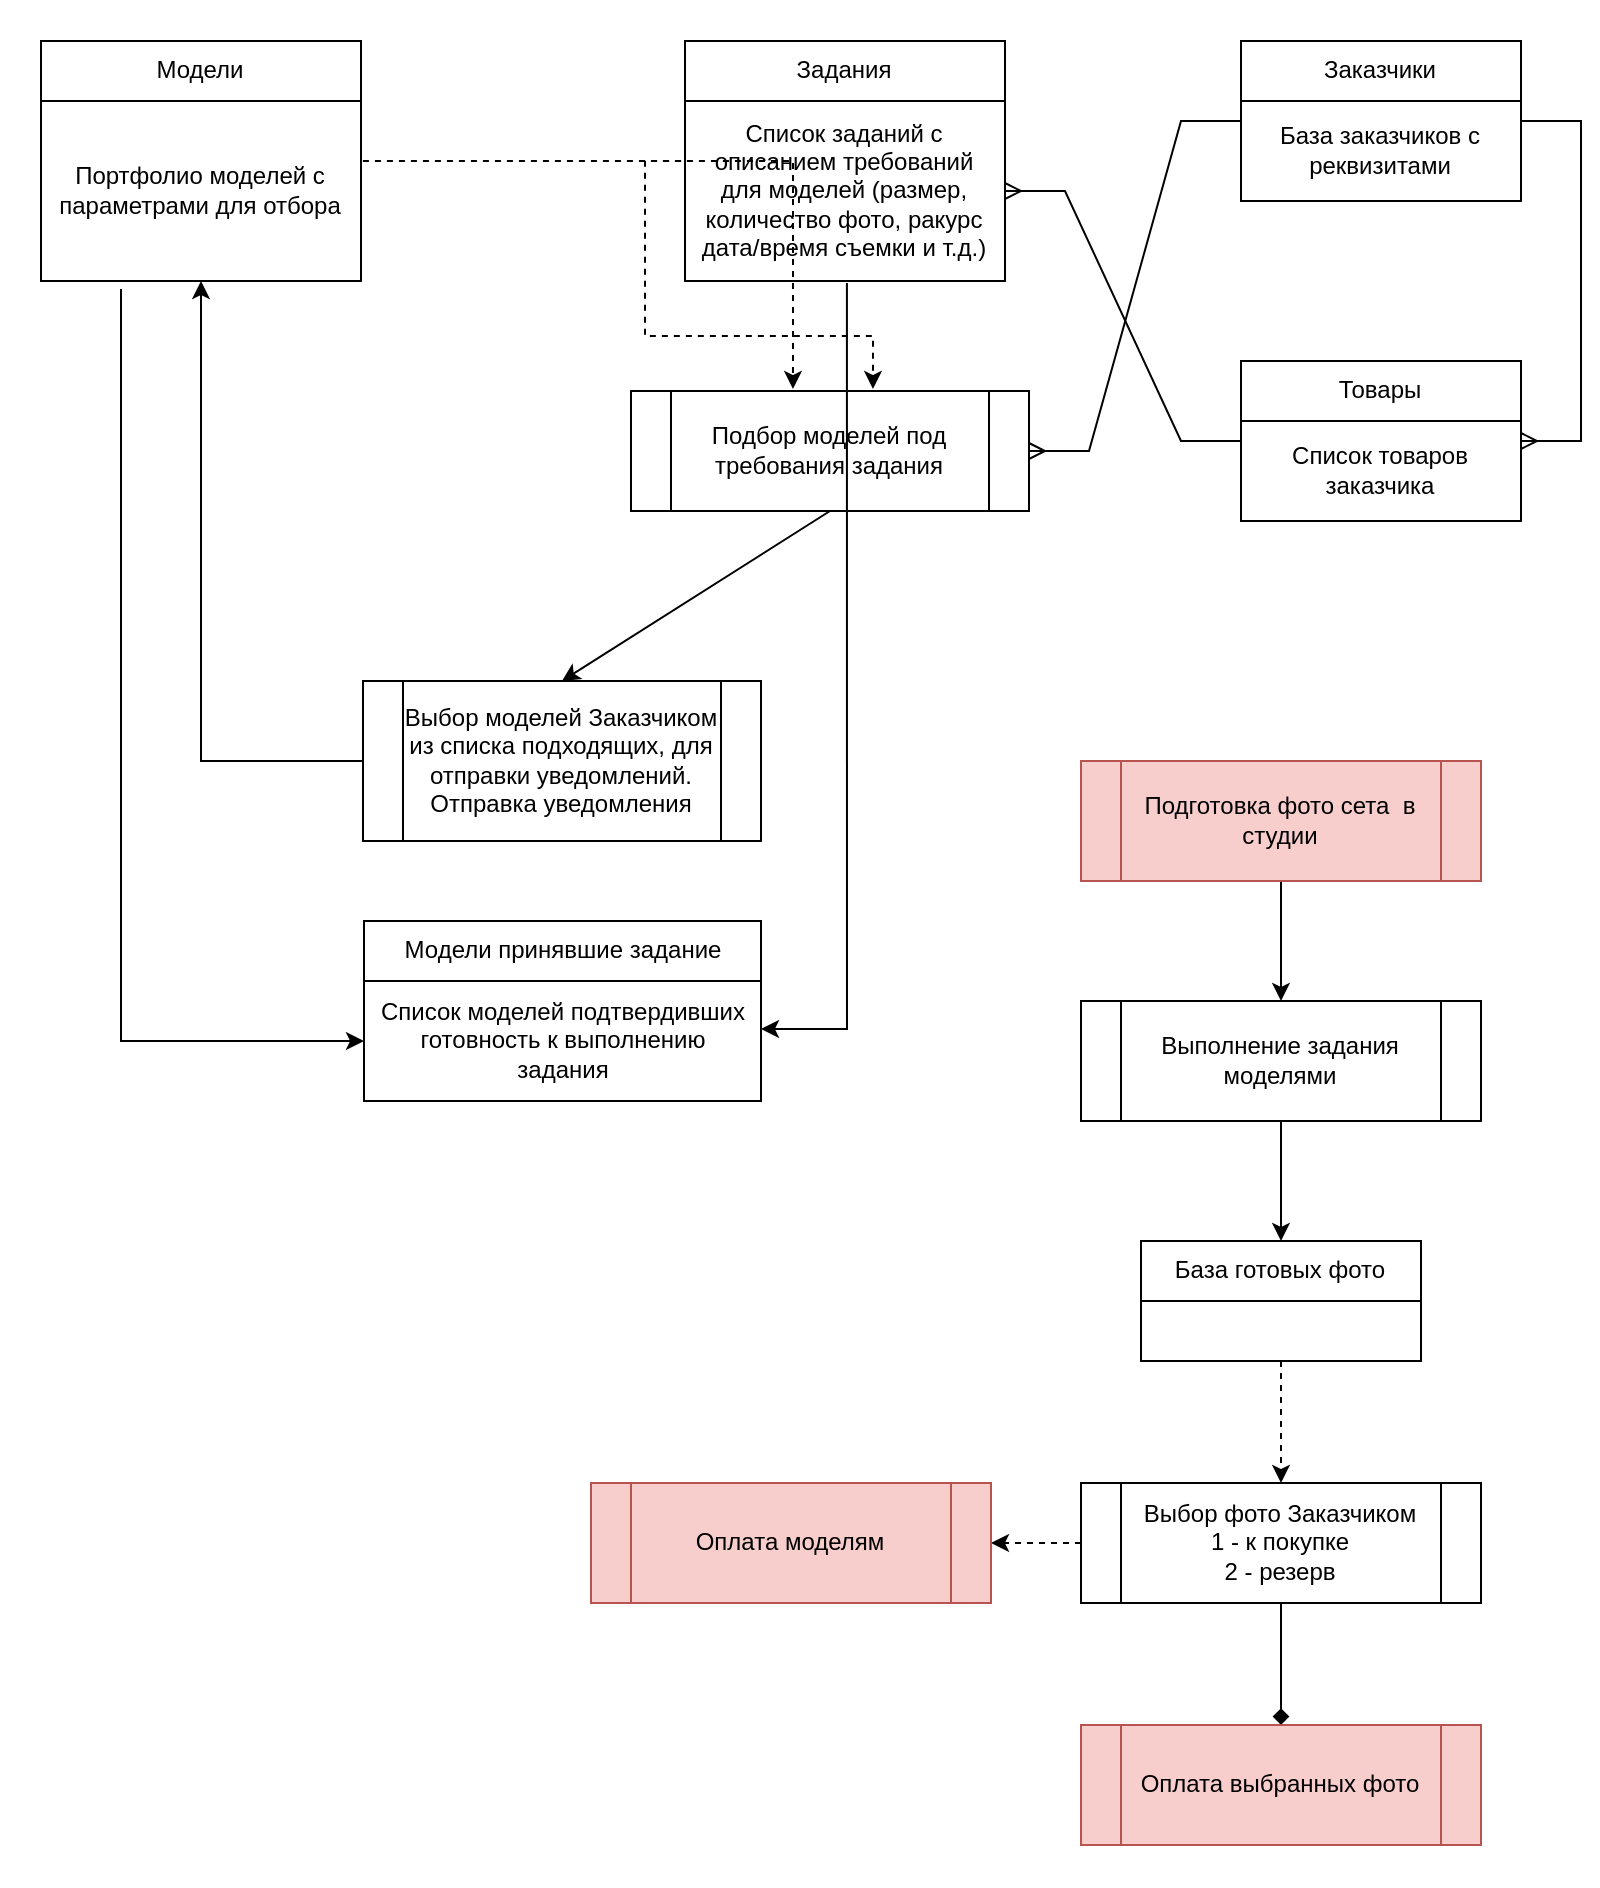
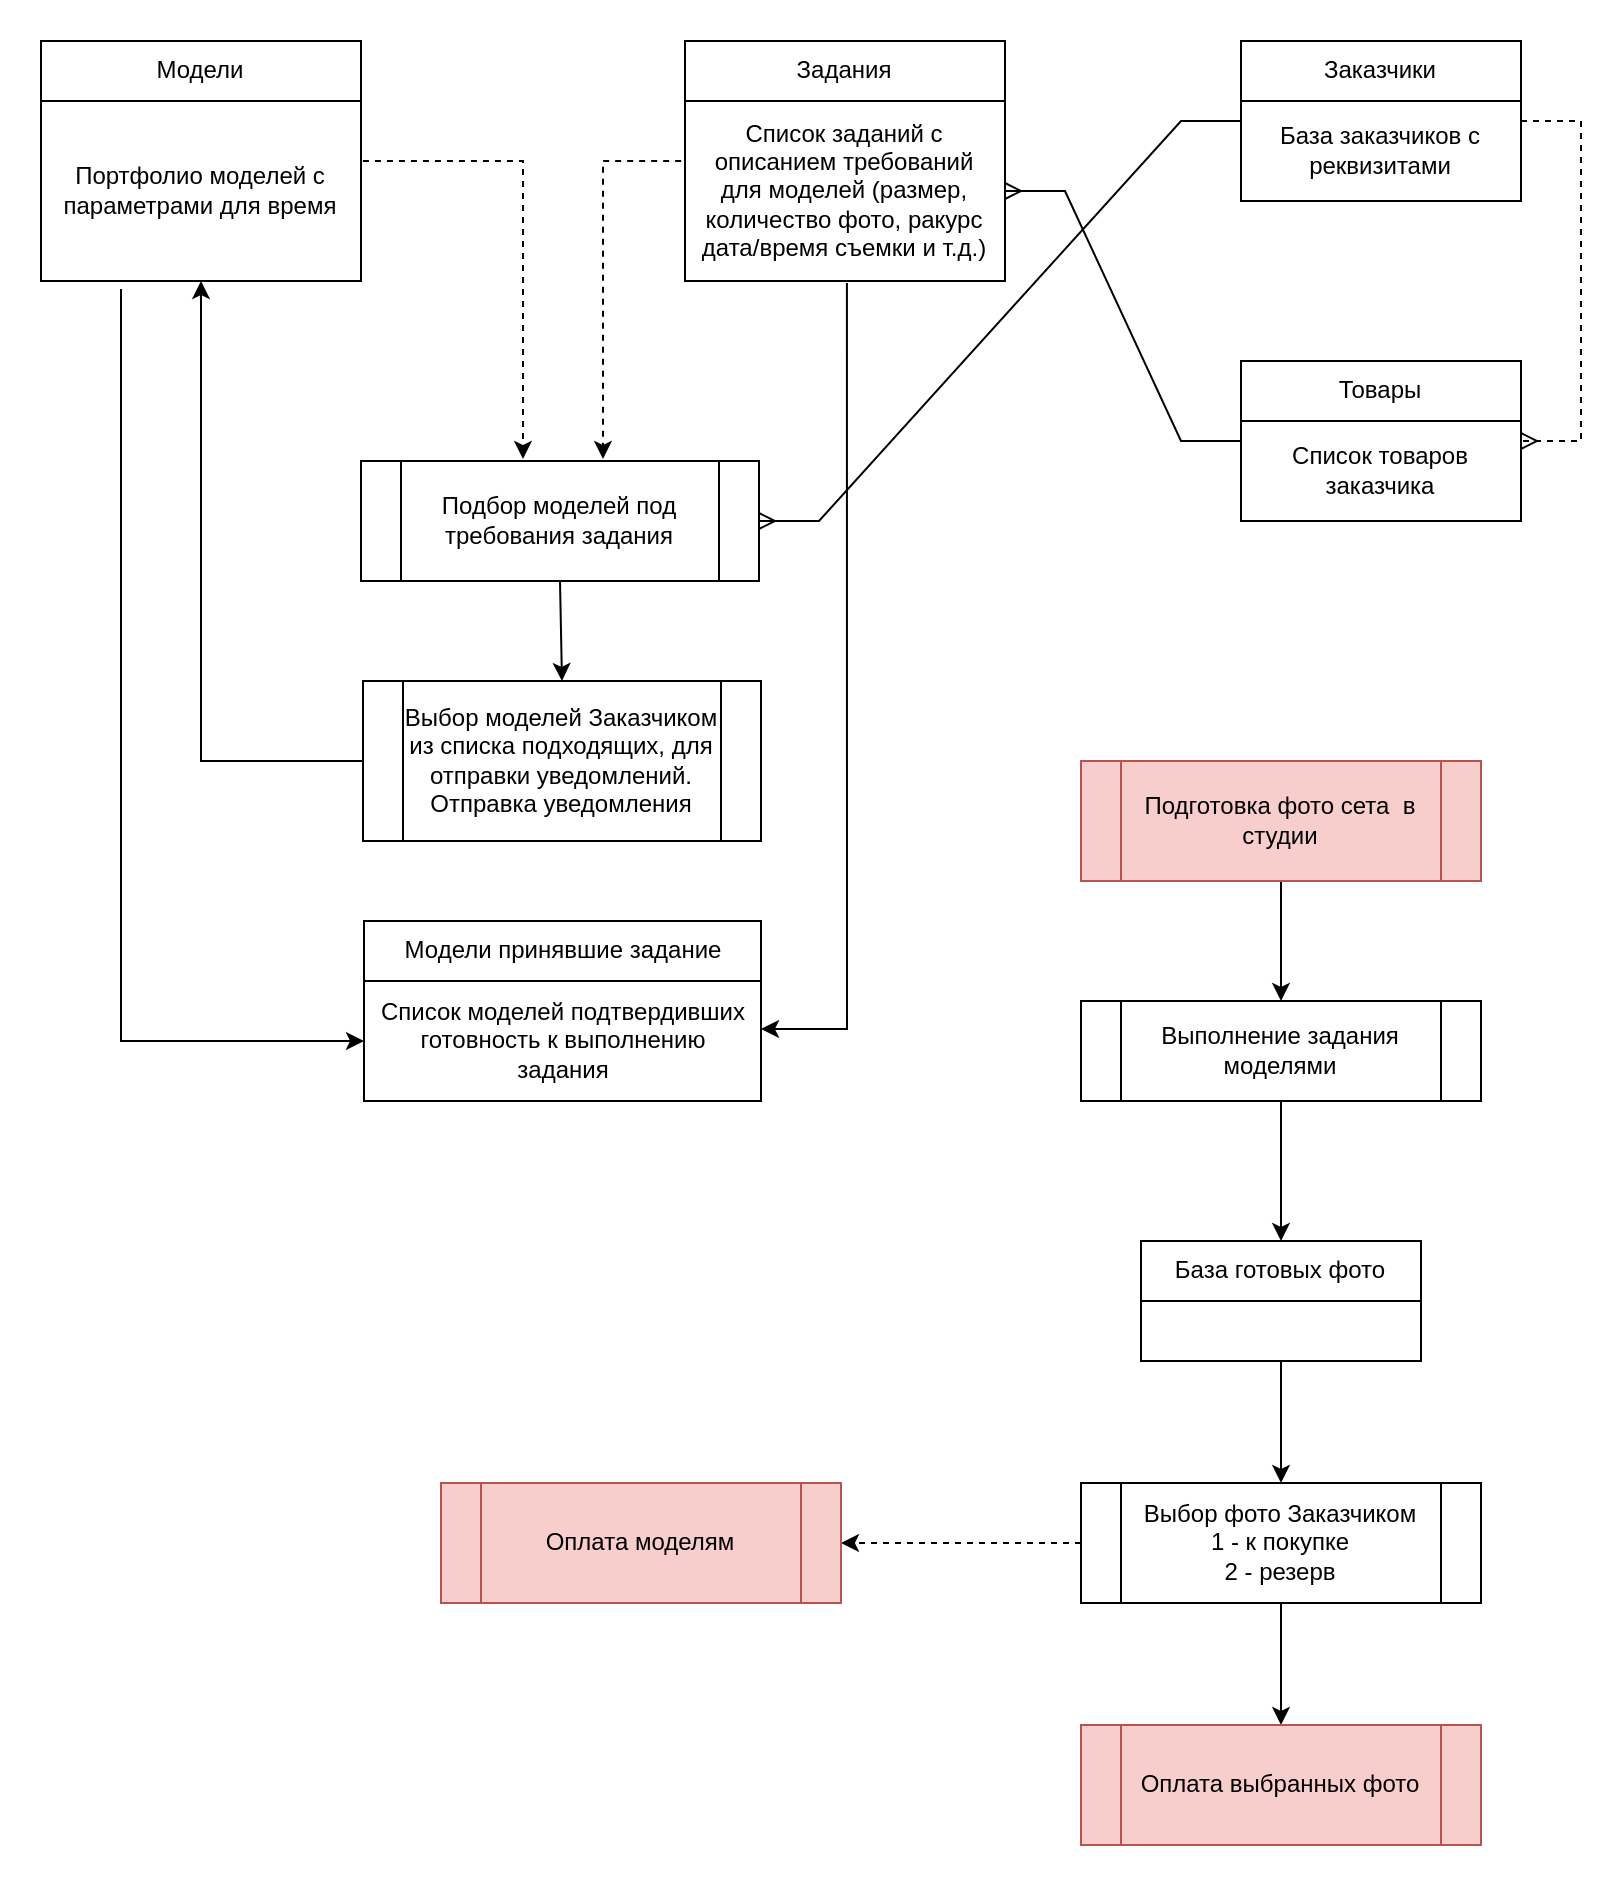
(201, 191) -> (201, 191)
(1581, 281) -> (1581, 281)
(830, 451) -> (560, 521)
(1281, 1061) -> (1281, 1051)
(1281, 1417) -> (1281, 1417)
(791, 1543) -> (641, 1543)
(1281, 1709) -> (1281, 1710)
